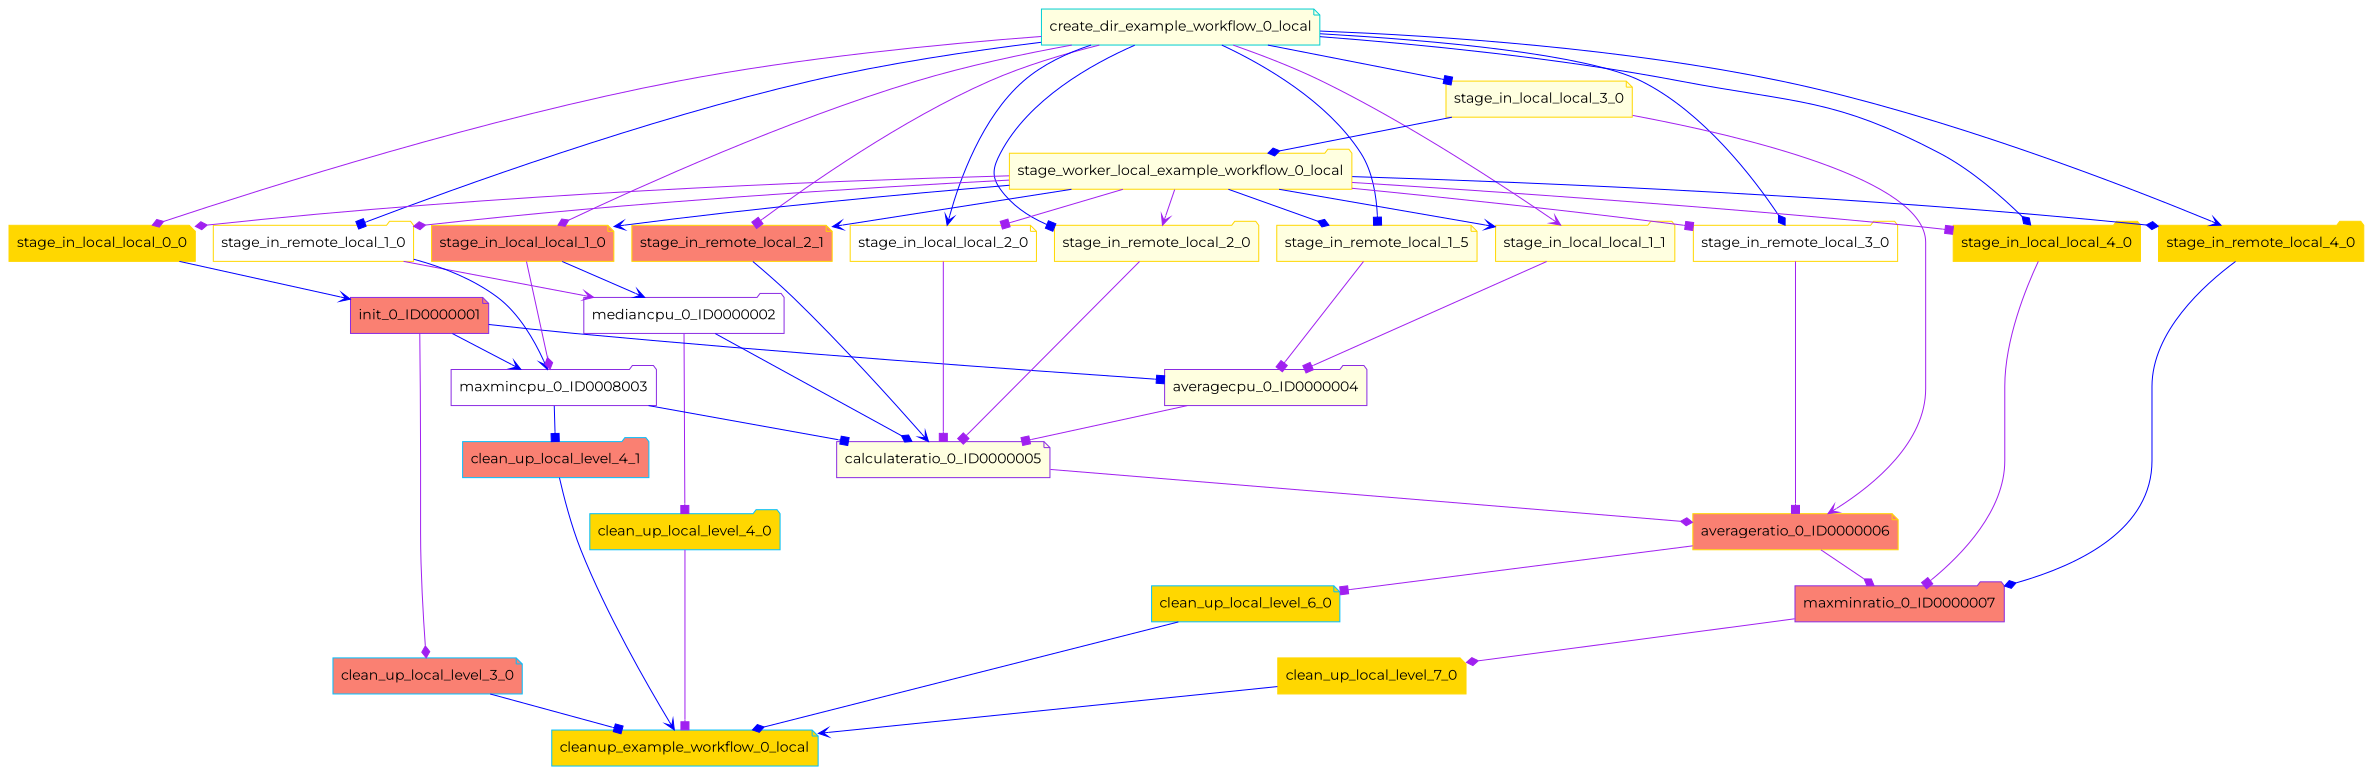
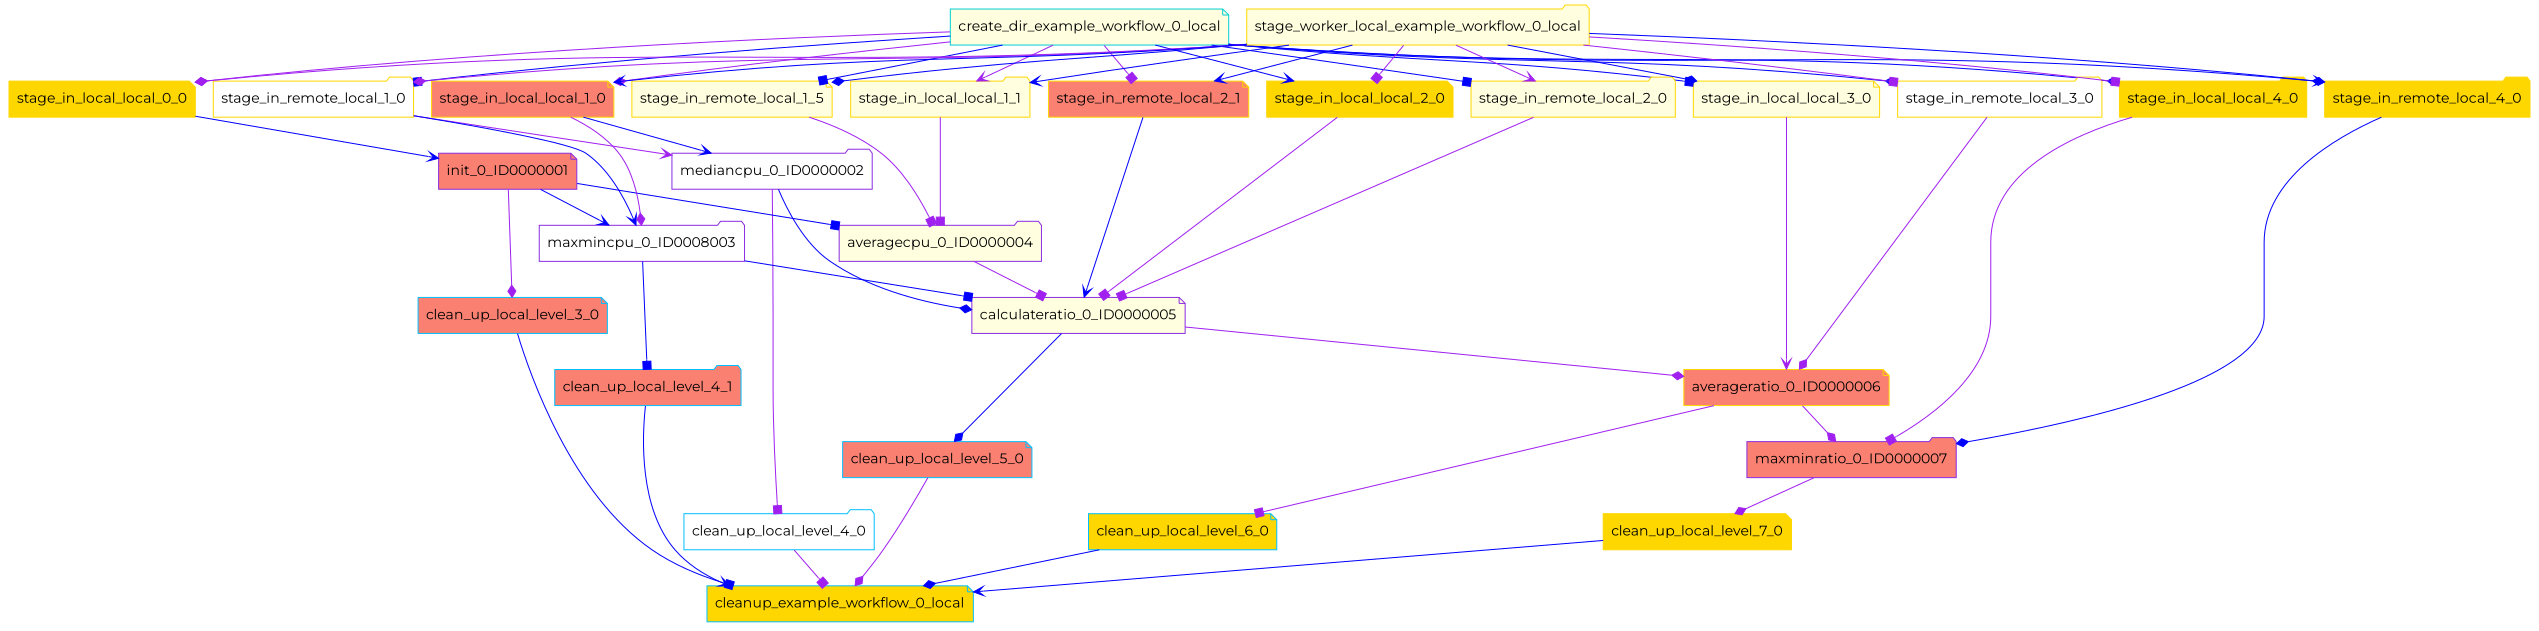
(1366, 134) -> (1636, 70)
(943, 243) -> (1360, 99)
(1795, 382) -> (1897, 238)
none -> (937, 460)
(685, 532) -> (779, 532)
